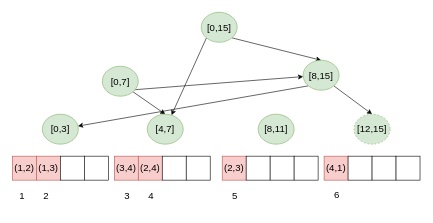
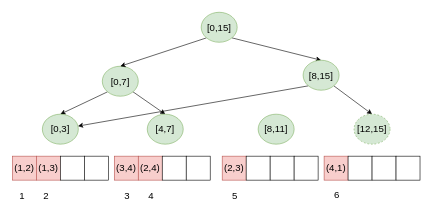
(190, 75) -> (165, 52)
(217, 83) -> (86, 102)
